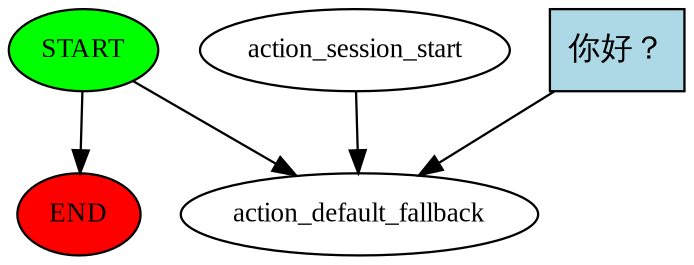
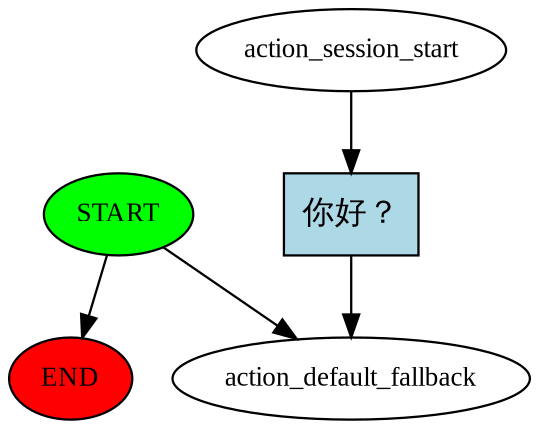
(357, 121) -> (351, 121)
